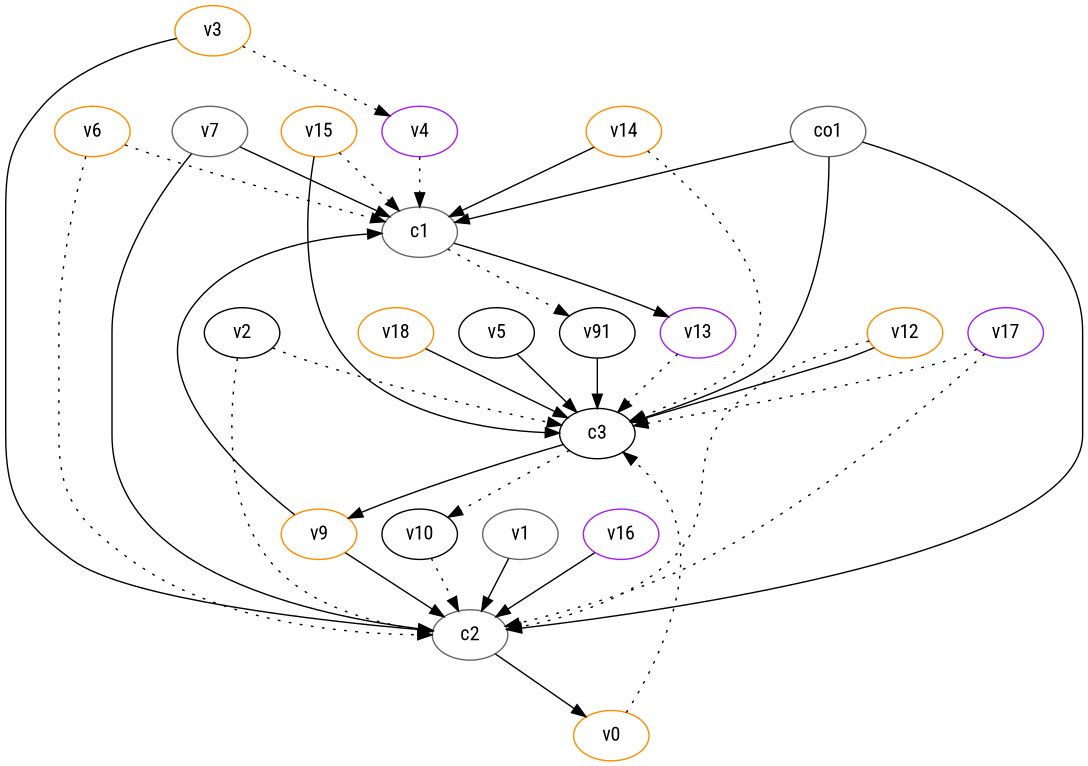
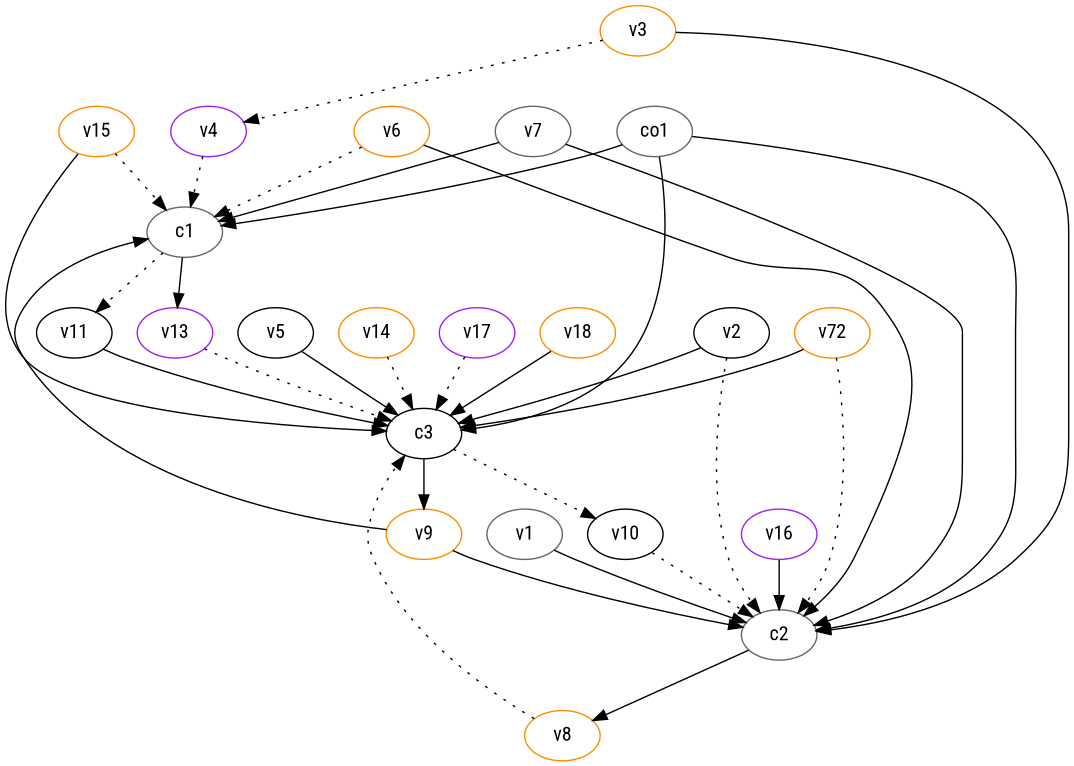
(528, 179) -> none
(597, 333) -> (74, 333)
(905, 333) -> (832, 333)
(409, 390) -> (571, 392)
(82, 516) -> (814, 269)
(770, 521) -> none
(611, 736) -> (562, 736)
